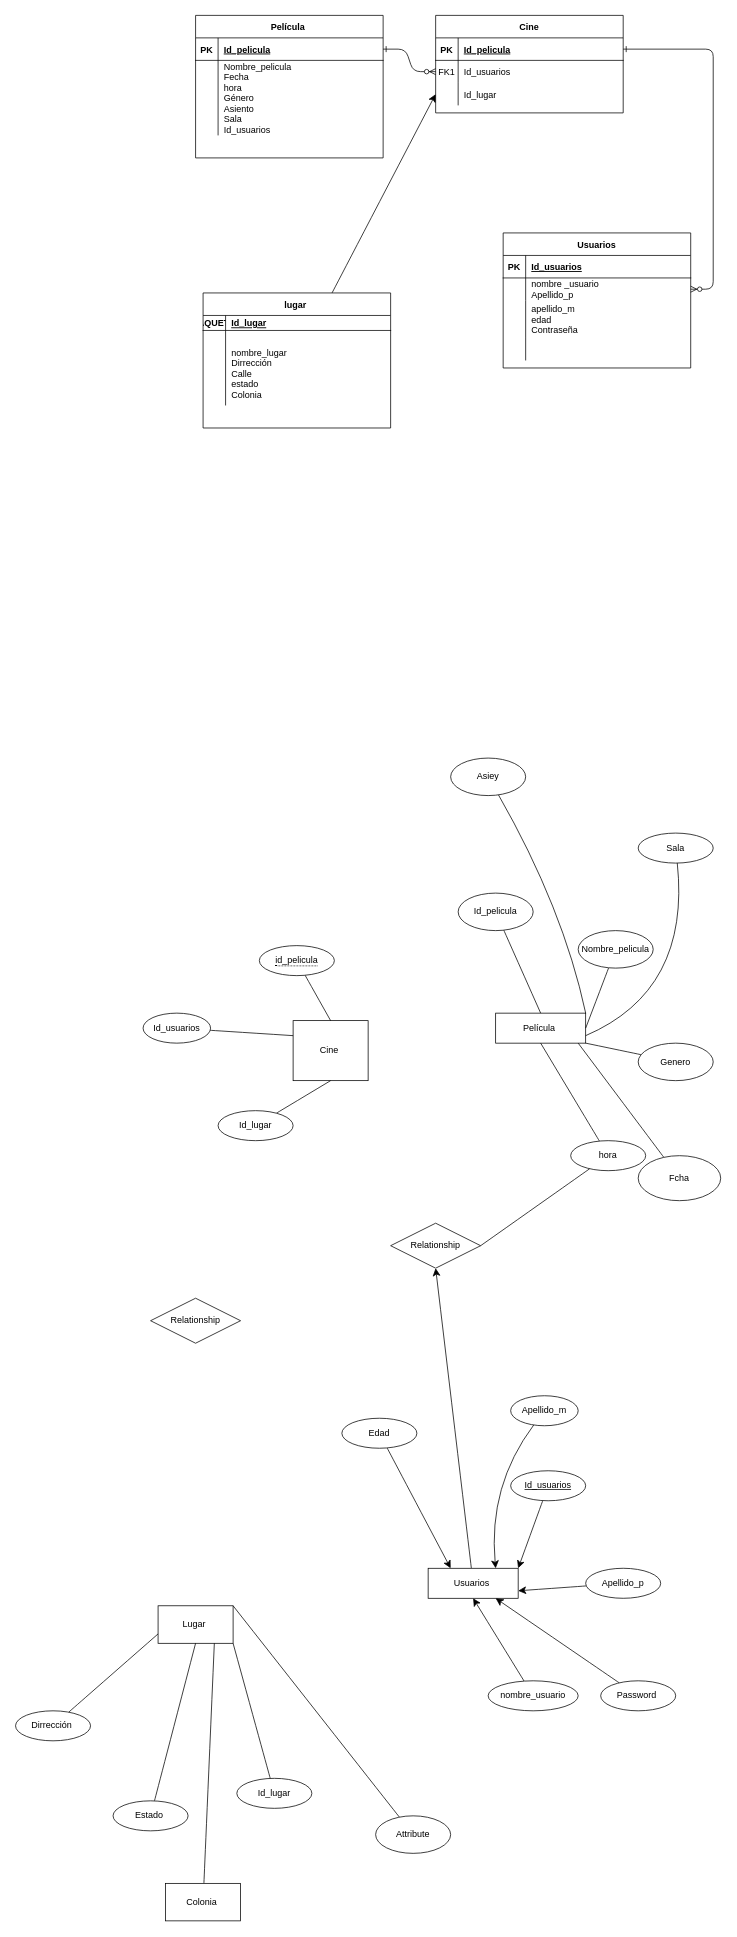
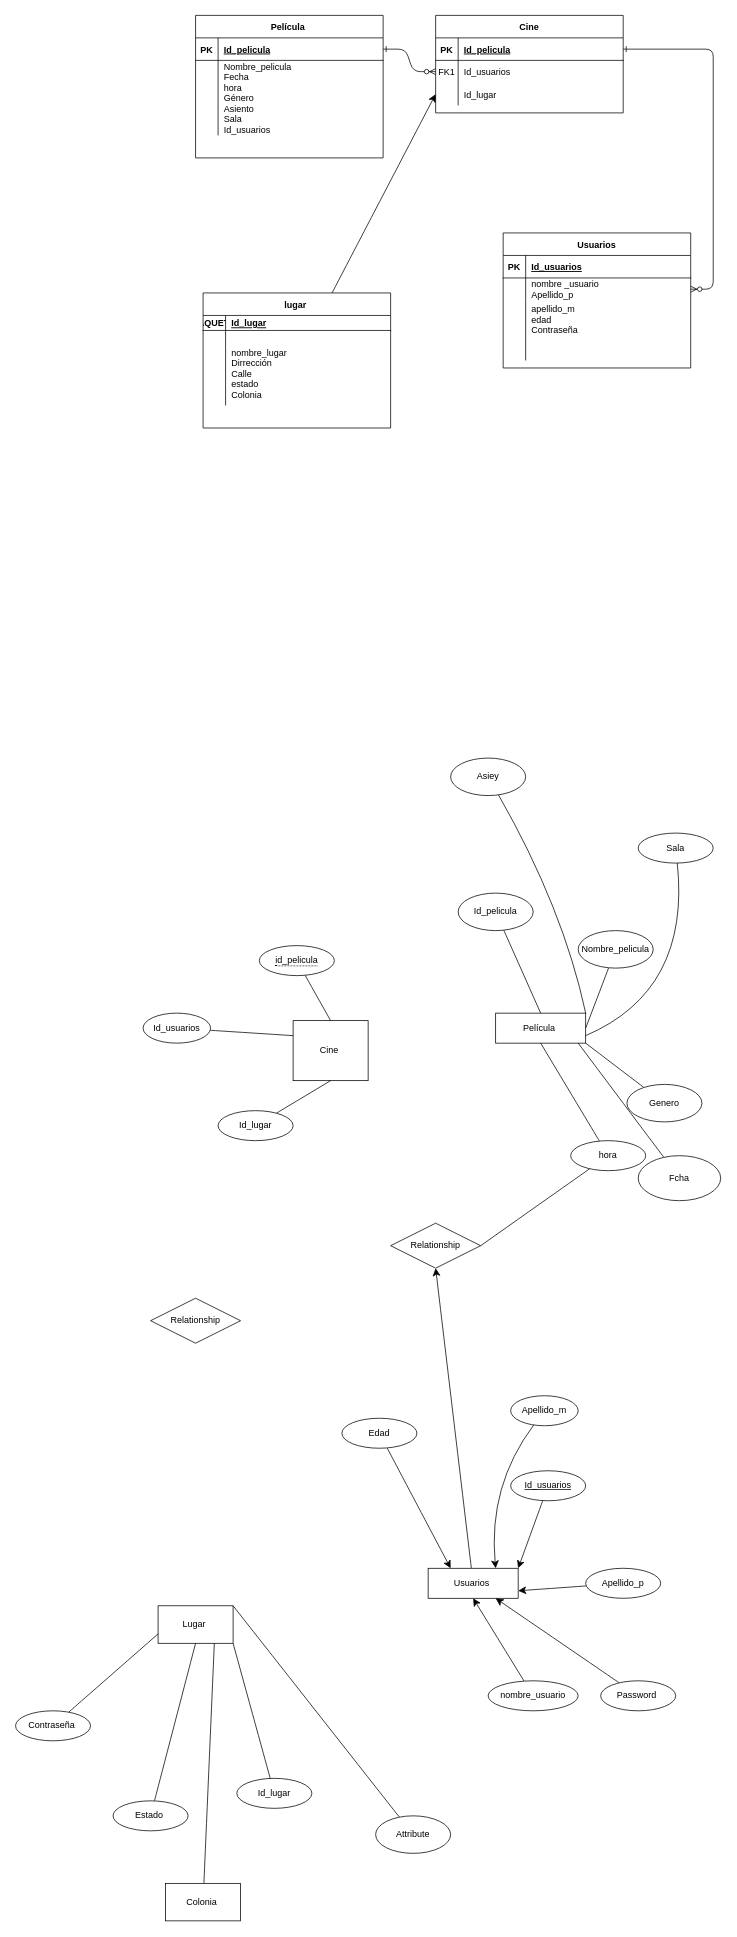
(675, 1062) -> (664, 1103)
(53, 1725) -> (53, 1725)
